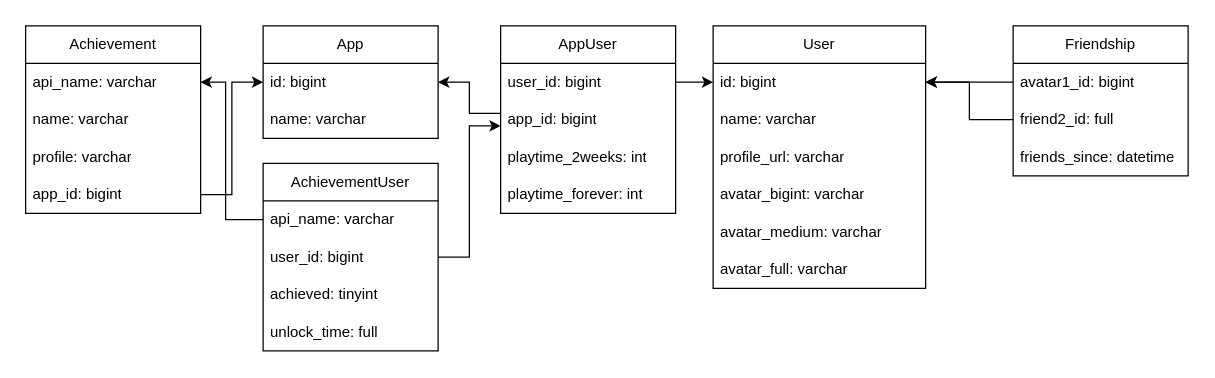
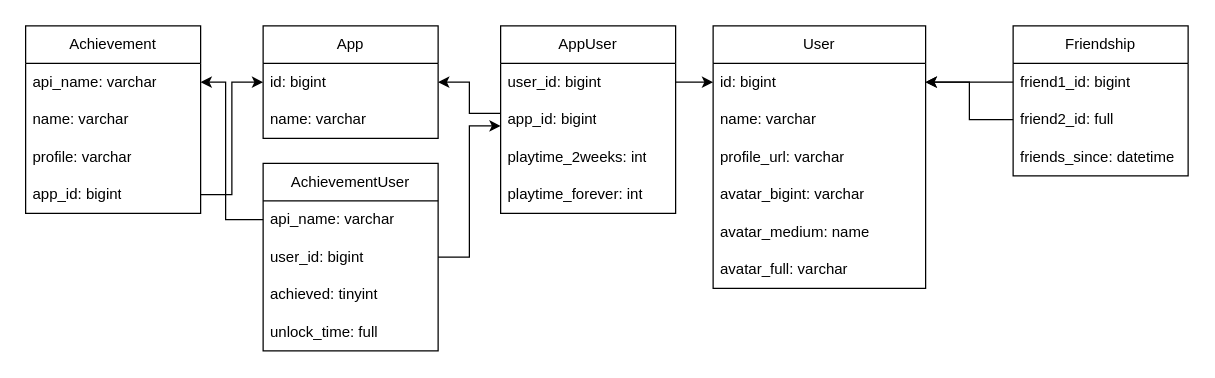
(1086, 82) -> (1085, 82)
(807, 232) -> (795, 232)
